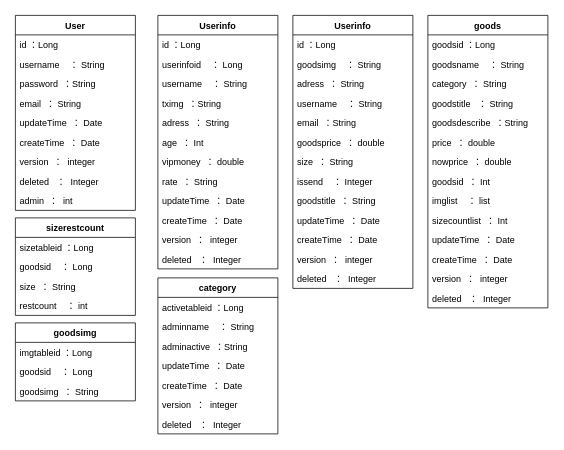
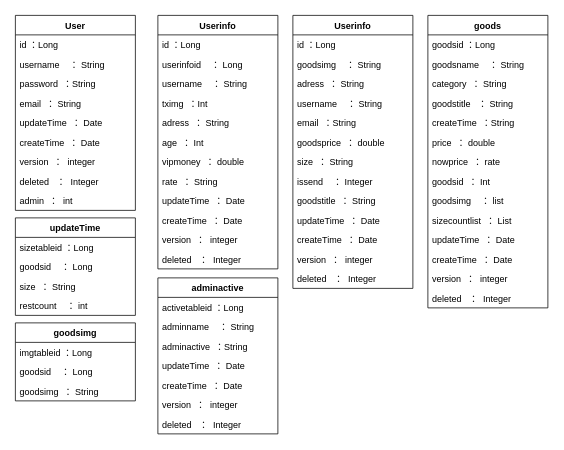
(196, 104) -> (189, 104)
(486, 123) -> (478, 123)
(475, 162) -> (471, 162)
(467, 201) -> (472, 201)
(479, 221) -> (480, 221)
(75, 228) -> (75, 228)
(218, 288) -> (218, 288)
